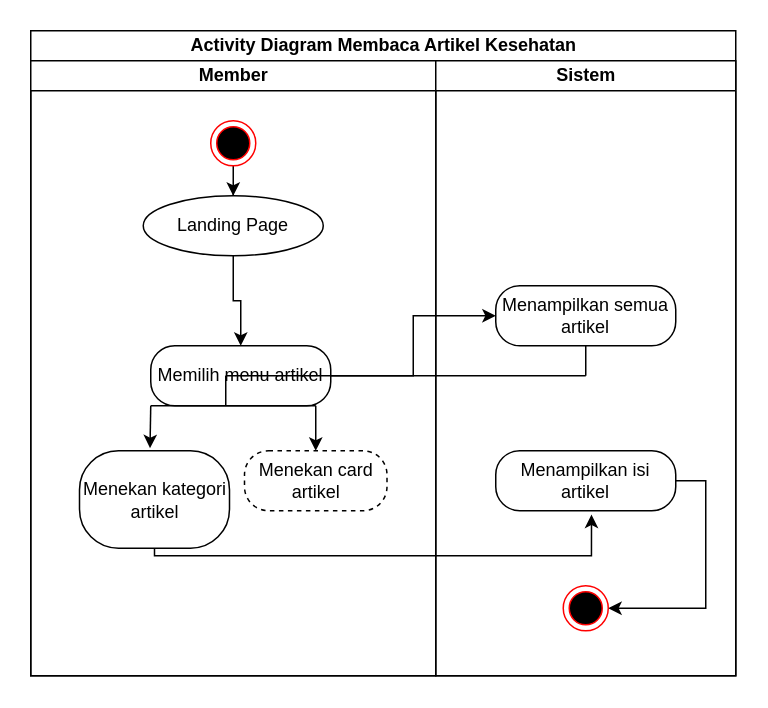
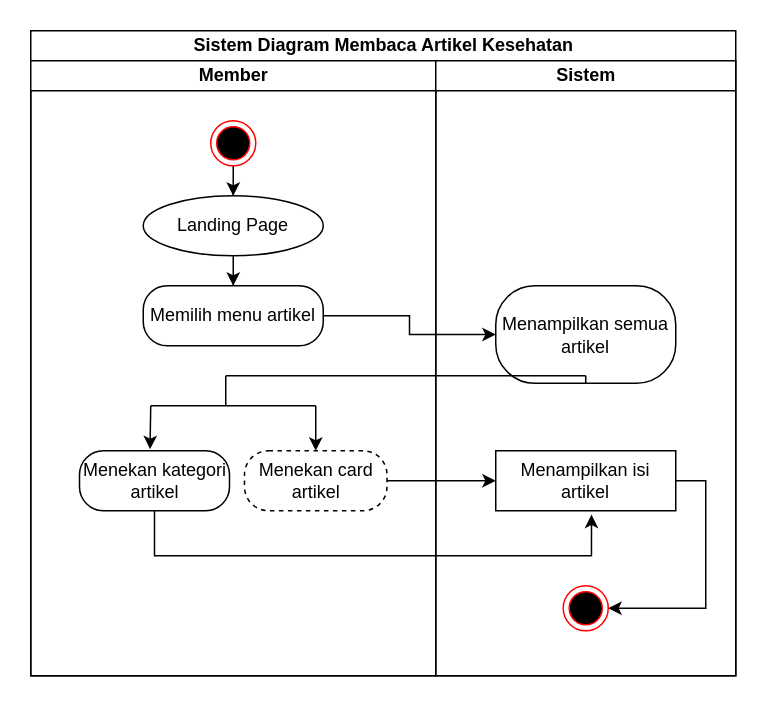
(384, 46) -> (384, 46)
(586, 316) -> (586, 335)
(241, 376) -> (233, 316)
none -> (438, 481)
(586, 481) -> (586, 481)
(155, 500) -> (155, 481)
